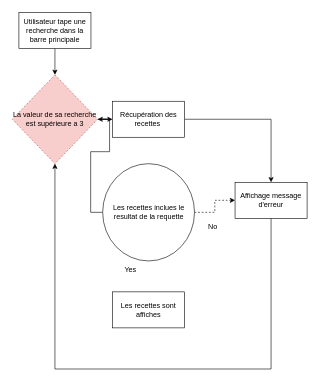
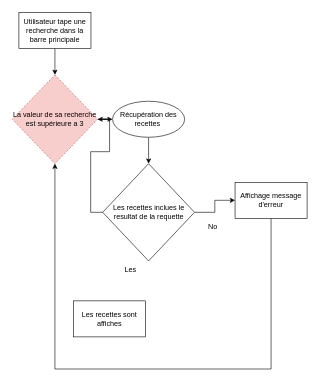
(149, 119) -> (149, 119)
(270, 119) -> (149, 148)
(215, 209) -> (215, 209)
(149, 212) -> (149, 212)
(131, 270) -> (131, 270)
(149, 310) -> (110, 319)
